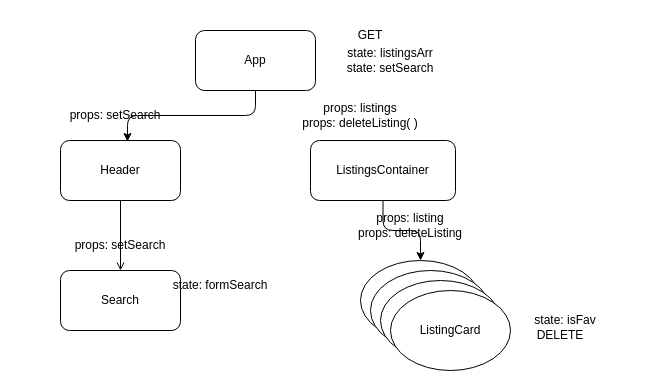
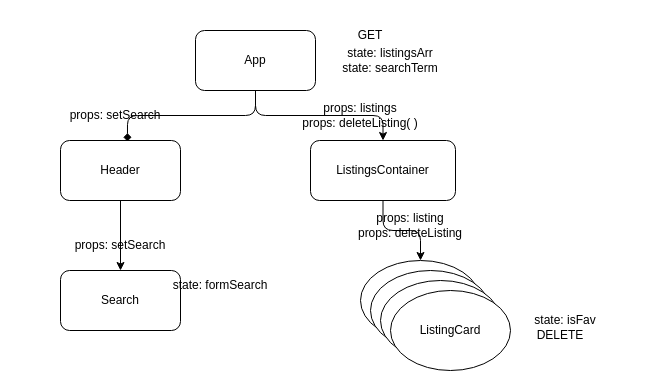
(391, 61) -> (391, 61)
none -> (325, 116)
(127, 133) -> (127, 133)
(121, 264) -> (121, 262)
